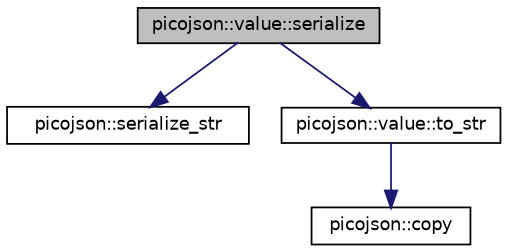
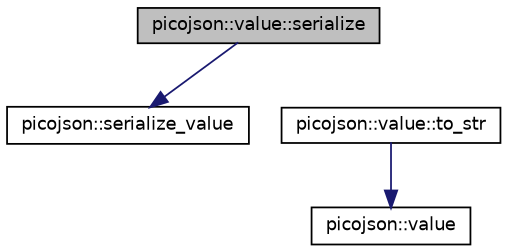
(317, 70) -> none
(128, 125) -> (128, 125)
(391, 226) -> (391, 226)
